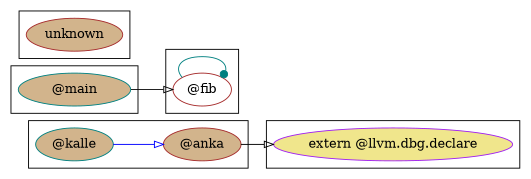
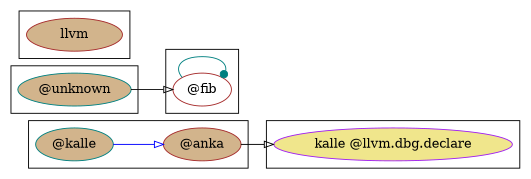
(74, 35) -> (74, 35)
(74, 90) -> (74, 90)
(393, 144) -> (393, 144)
